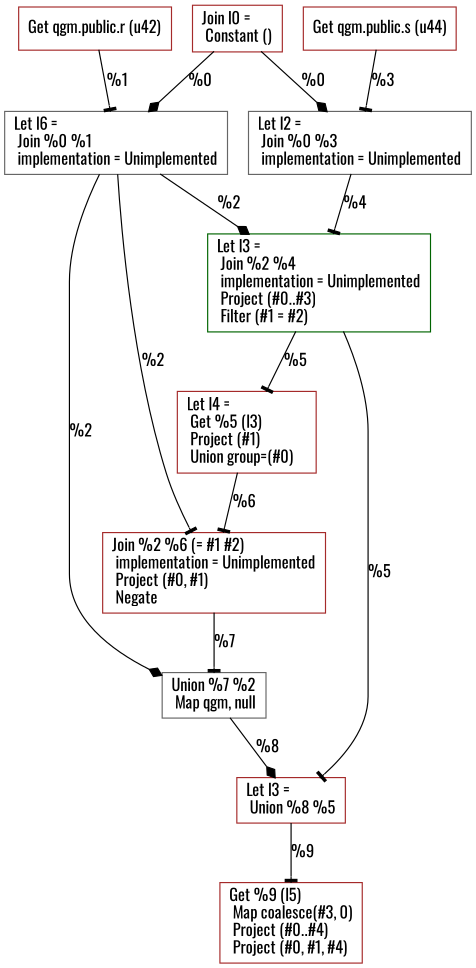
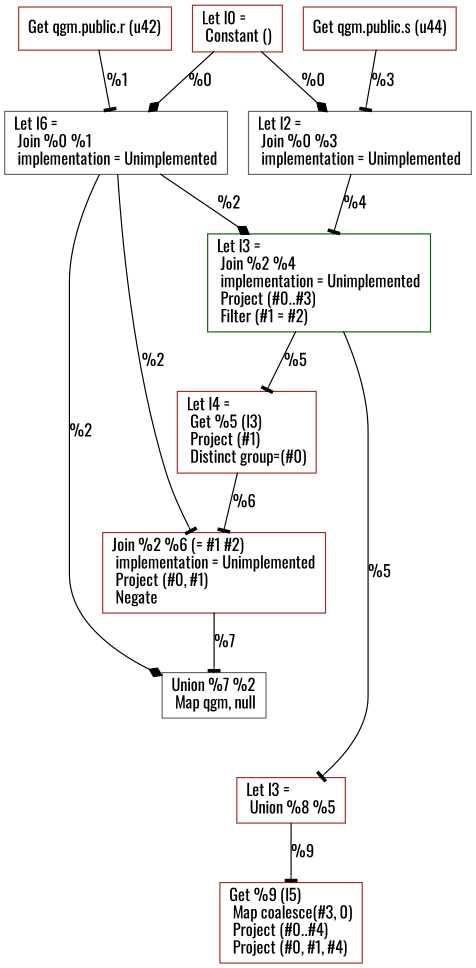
(237, 29) -> (237, 29)
(247, 432) -> (247, 432)
(248, 742) -> none
